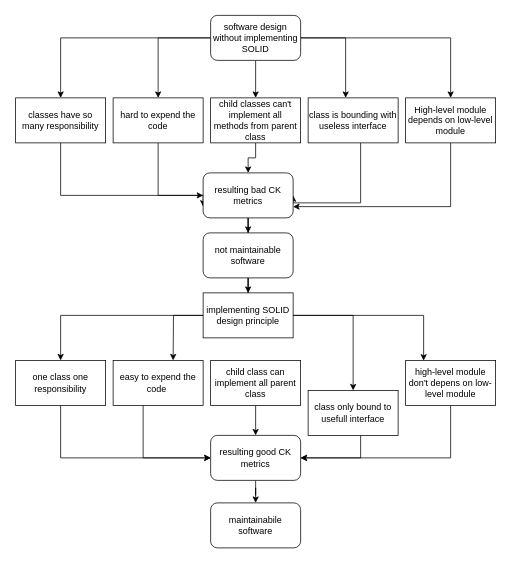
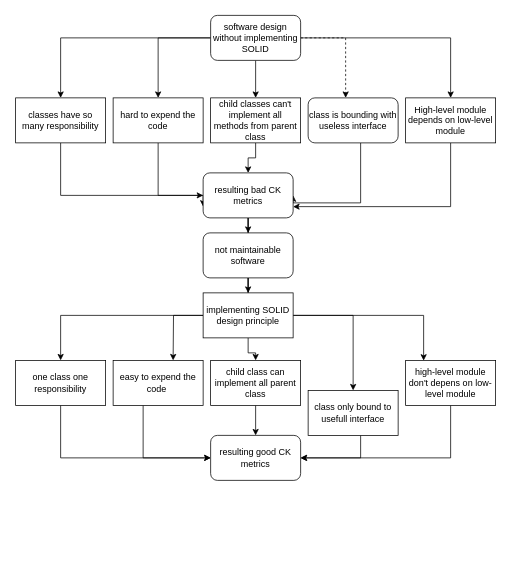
(345, 66) -> (345, 66)
(353, 120) -> (353, 120)
none -> (251, 353)
(255, 494) -> none
(255, 525) -> none
